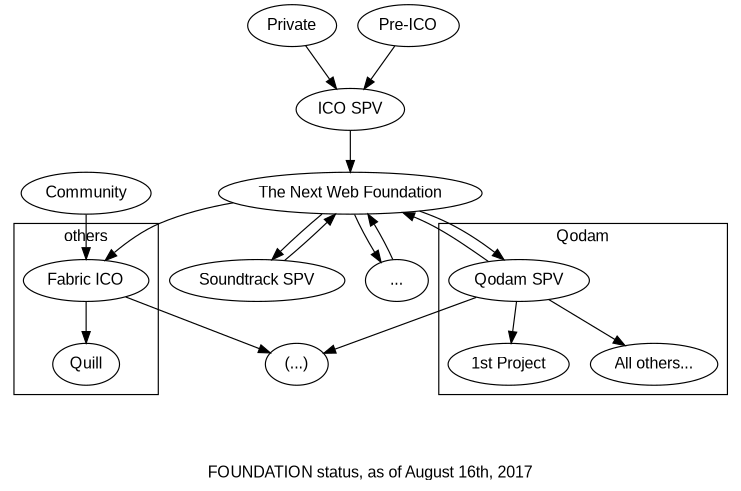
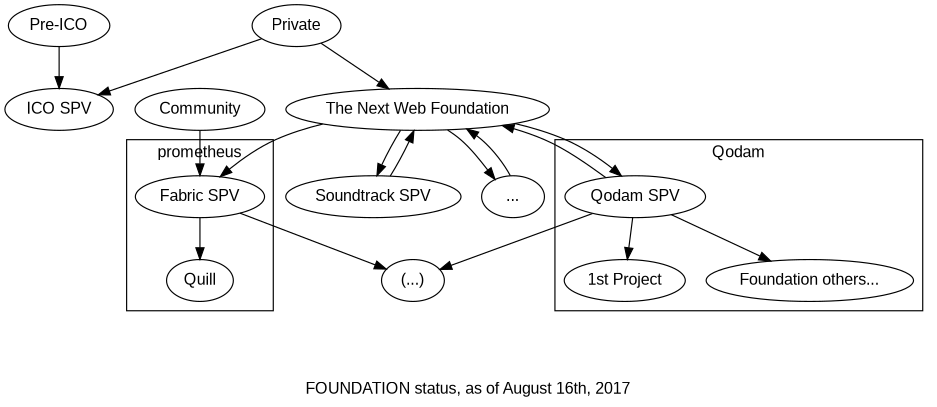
(350, 146) -> (350, 63)
(86, 237) -> (200, 153)
(86, 280) -> (200, 197)
(654, 364) -> (810, 280)
